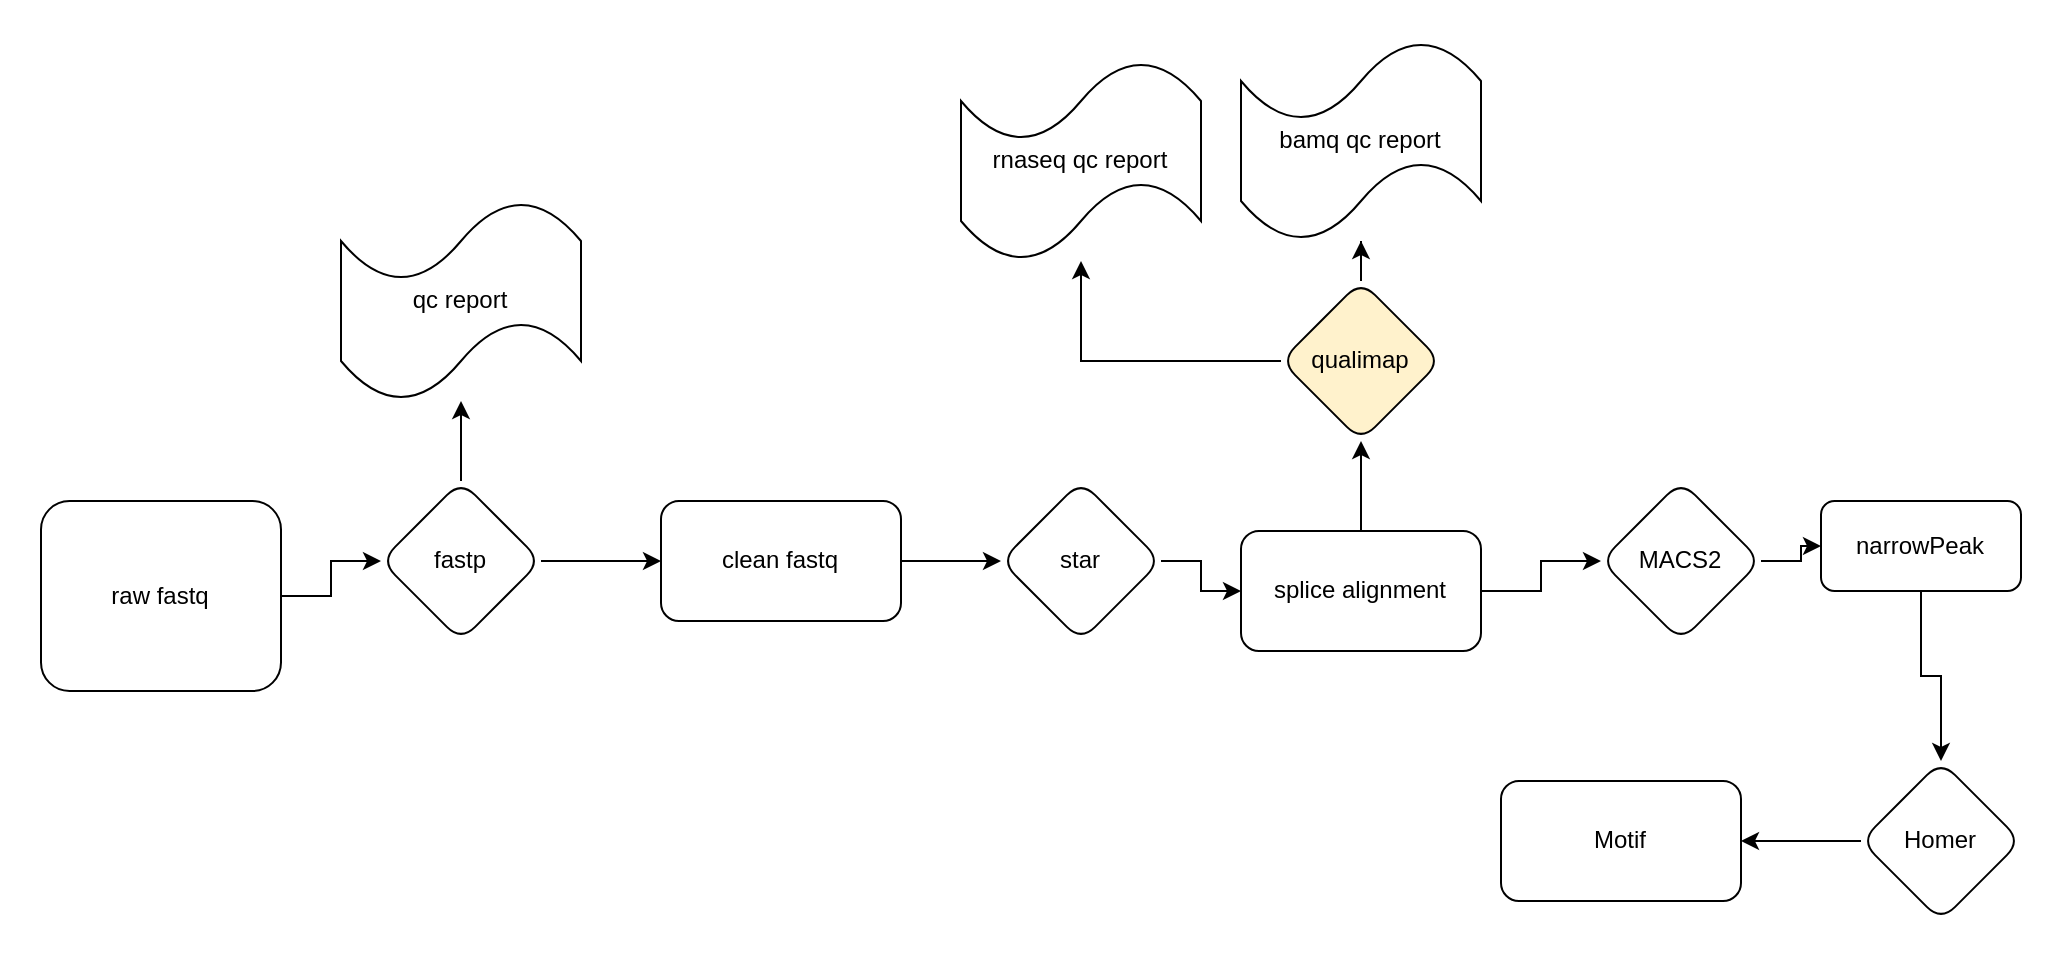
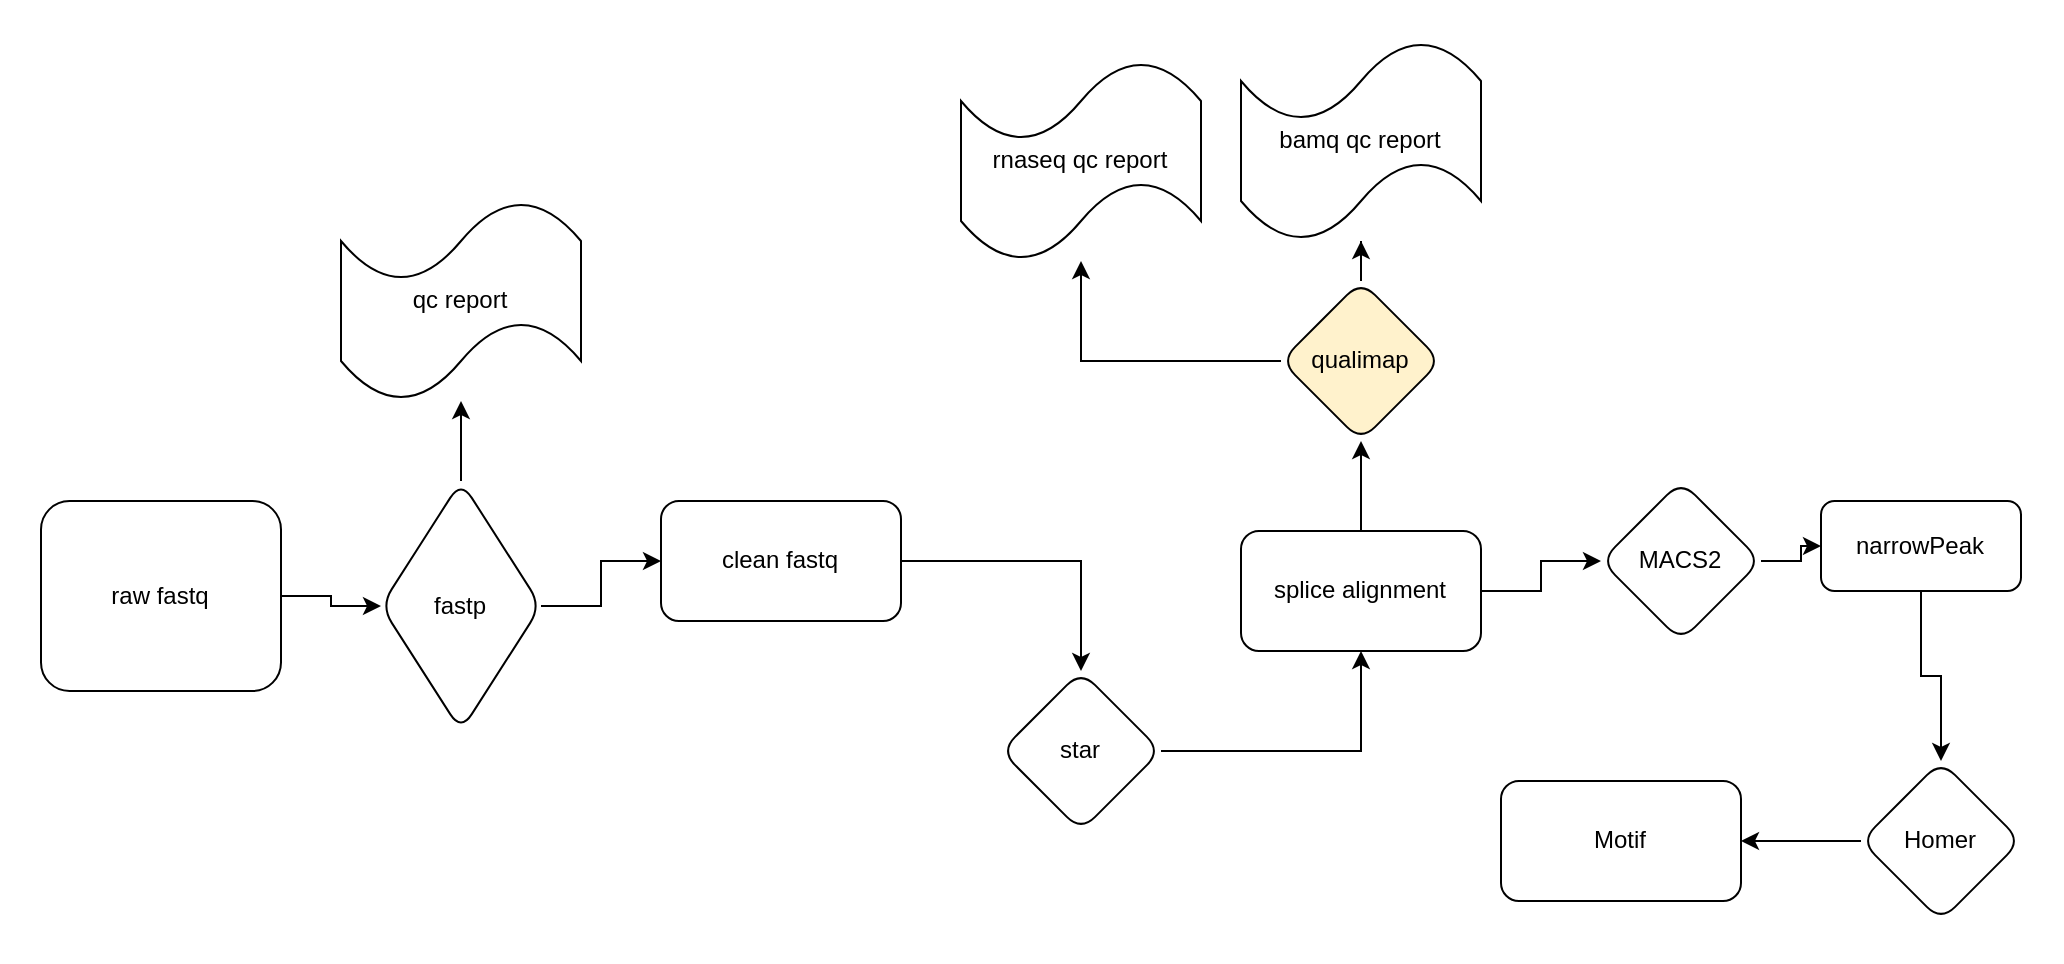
(461, 561) -> (461, 606)
(1081, 561) -> (1081, 751)
